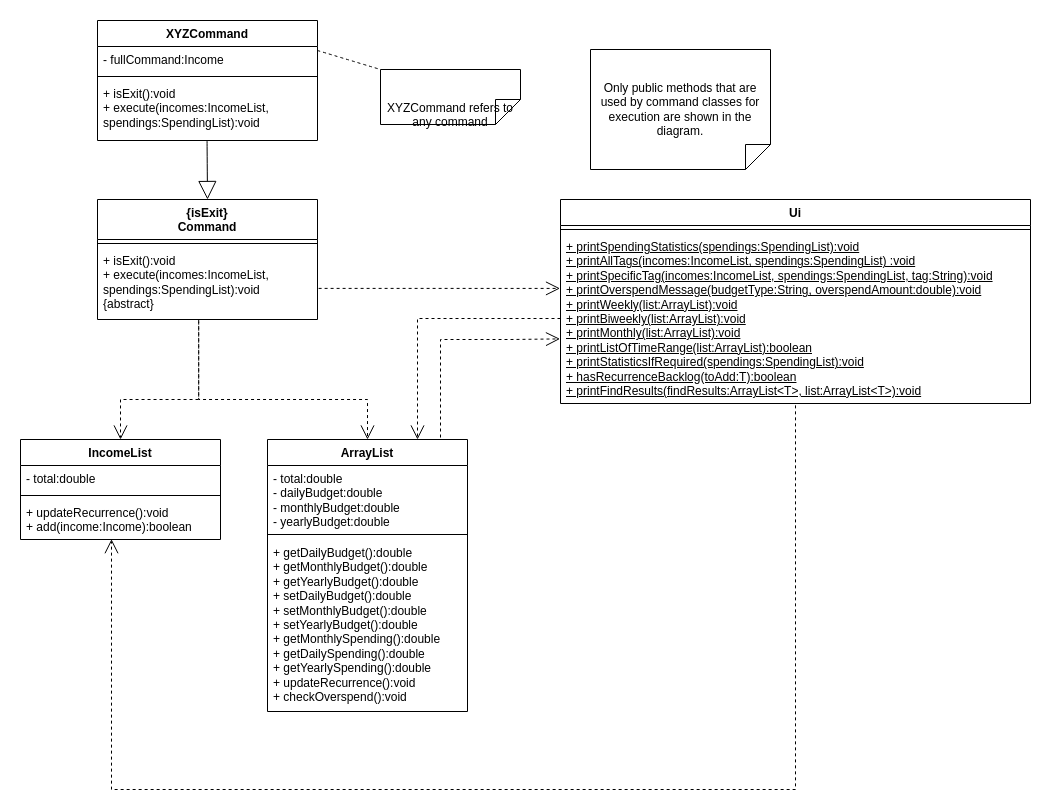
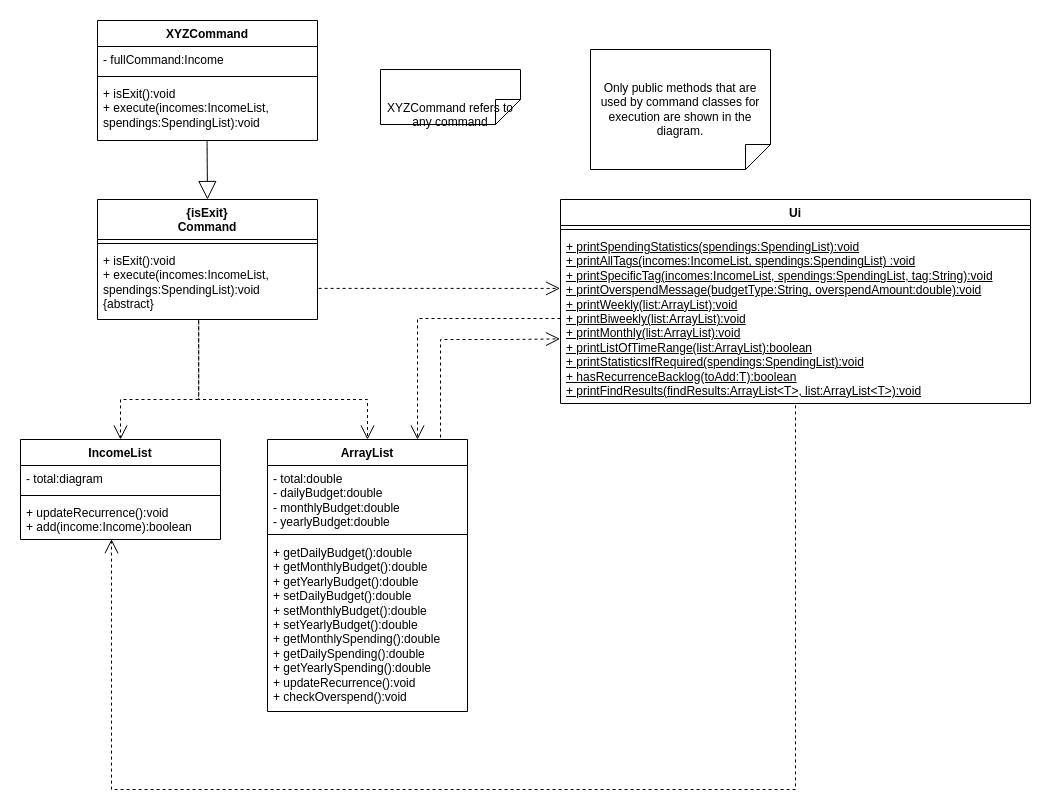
(349, 60) -> none
(67, 480) -> (71, 480)
